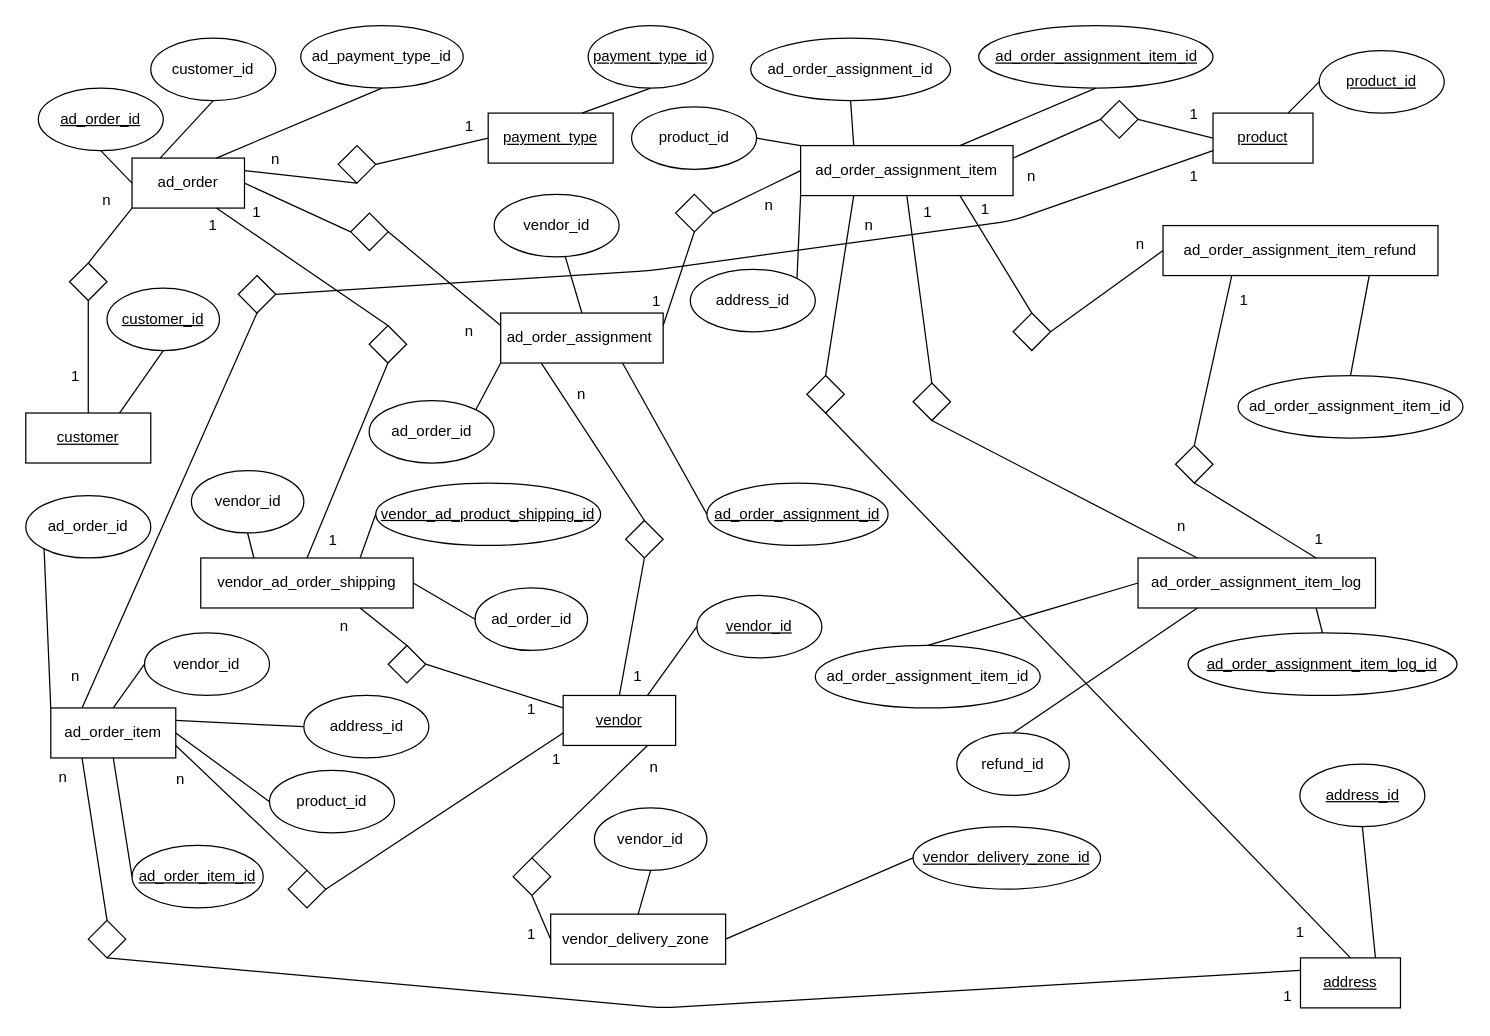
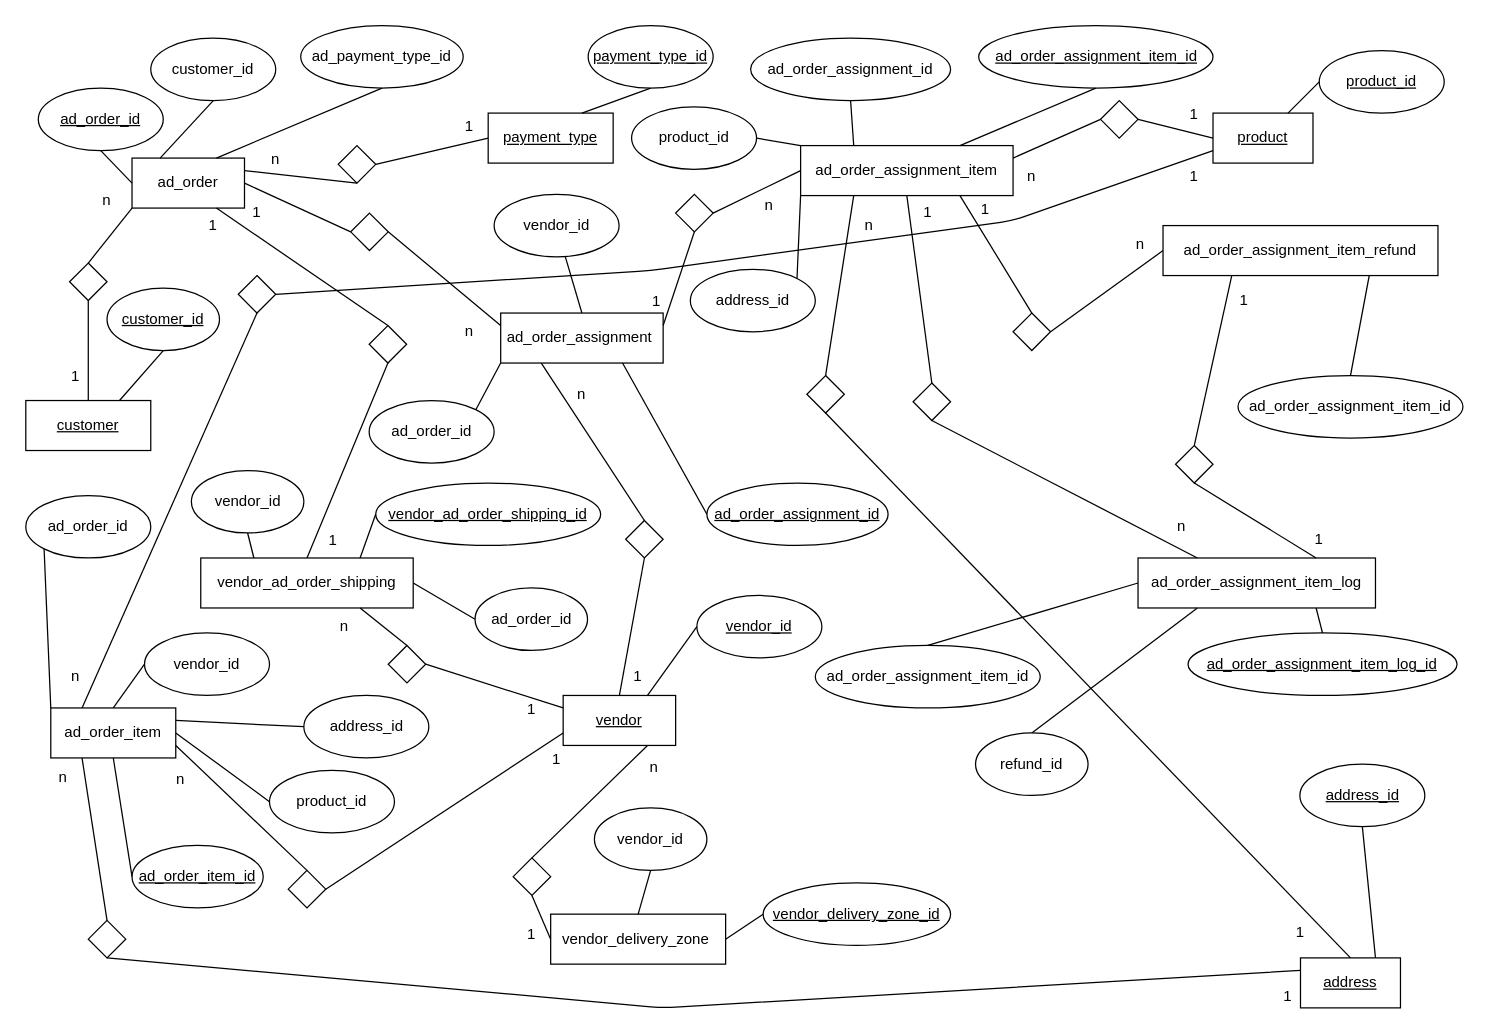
(88, 438) -> (88, 426)
(488, 514) -> (488, 514)
(1013, 764) -> (1032, 764)
(1007, 858) -> (857, 914)
